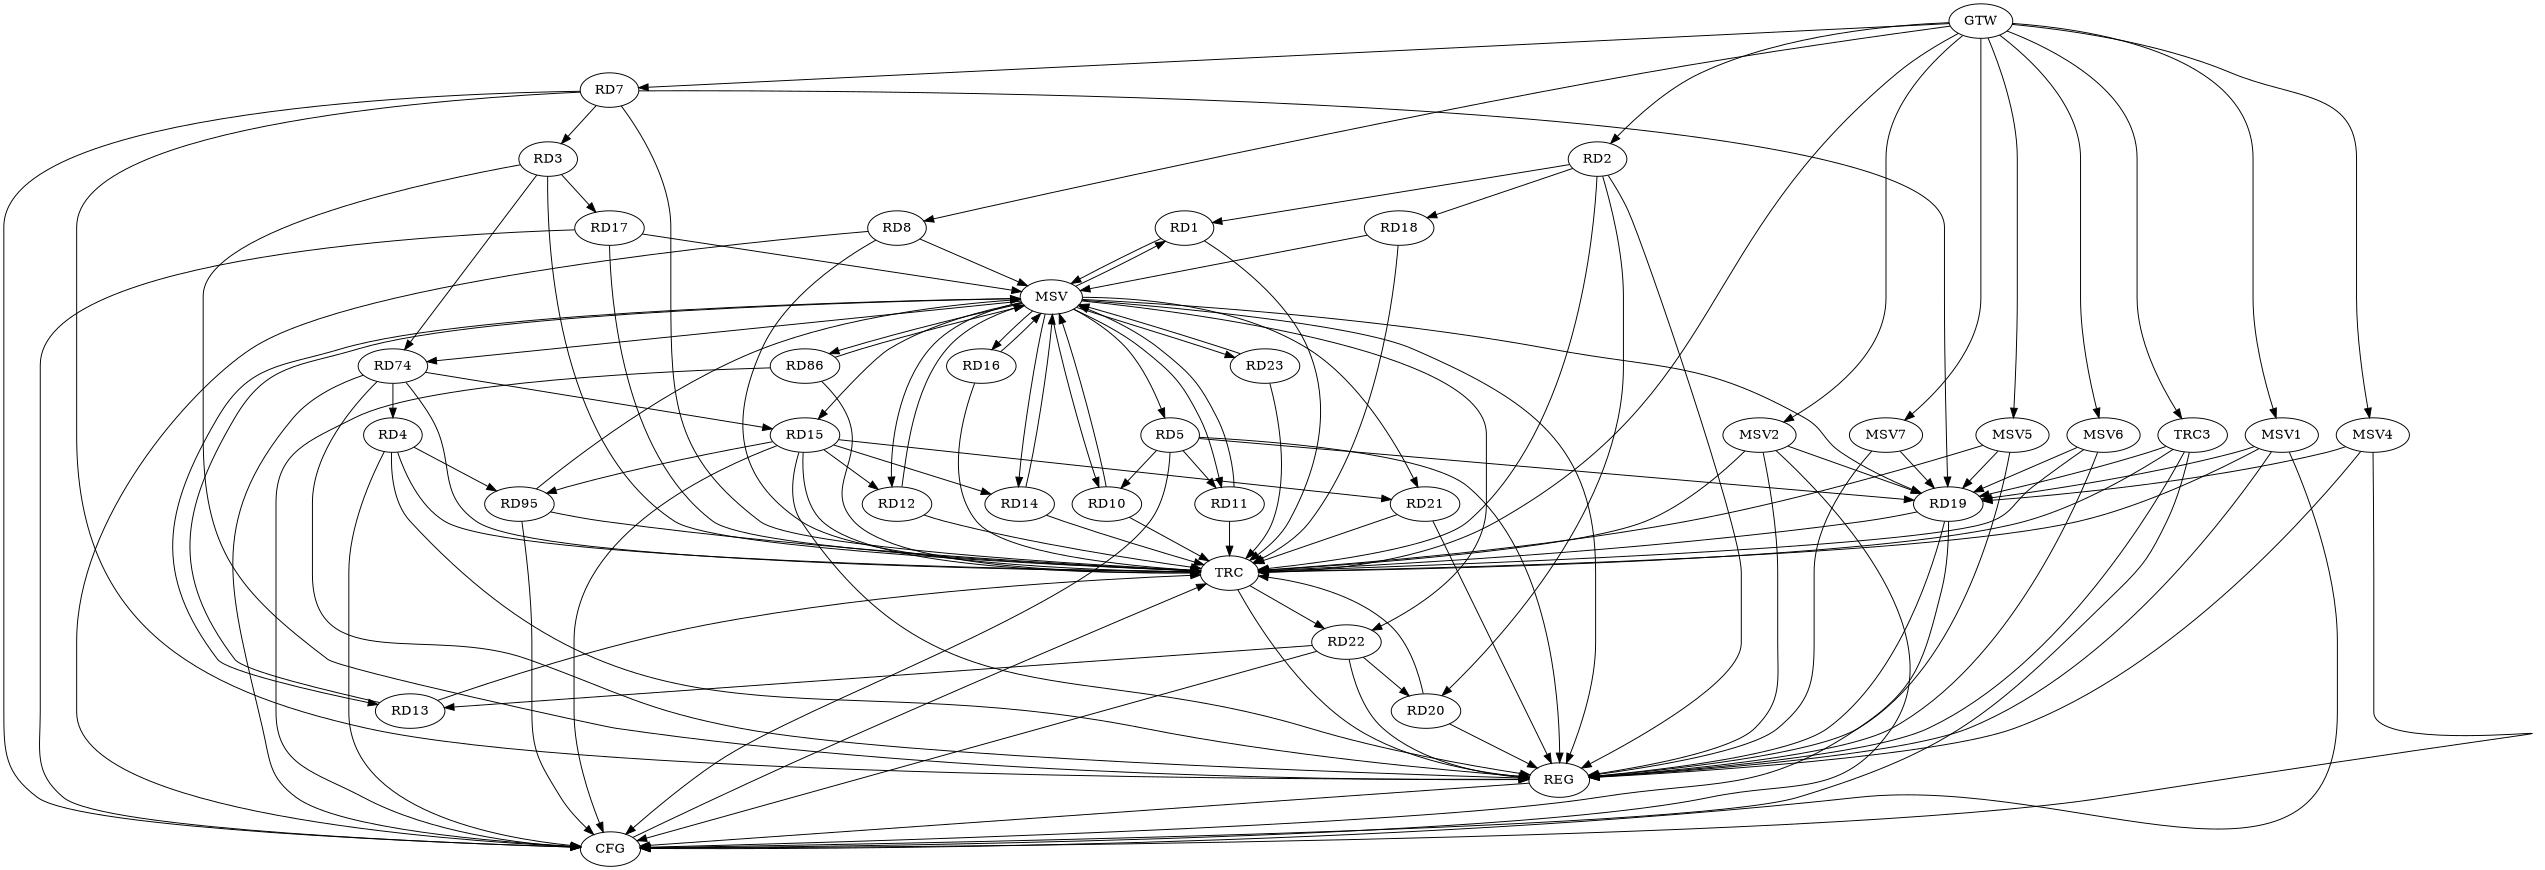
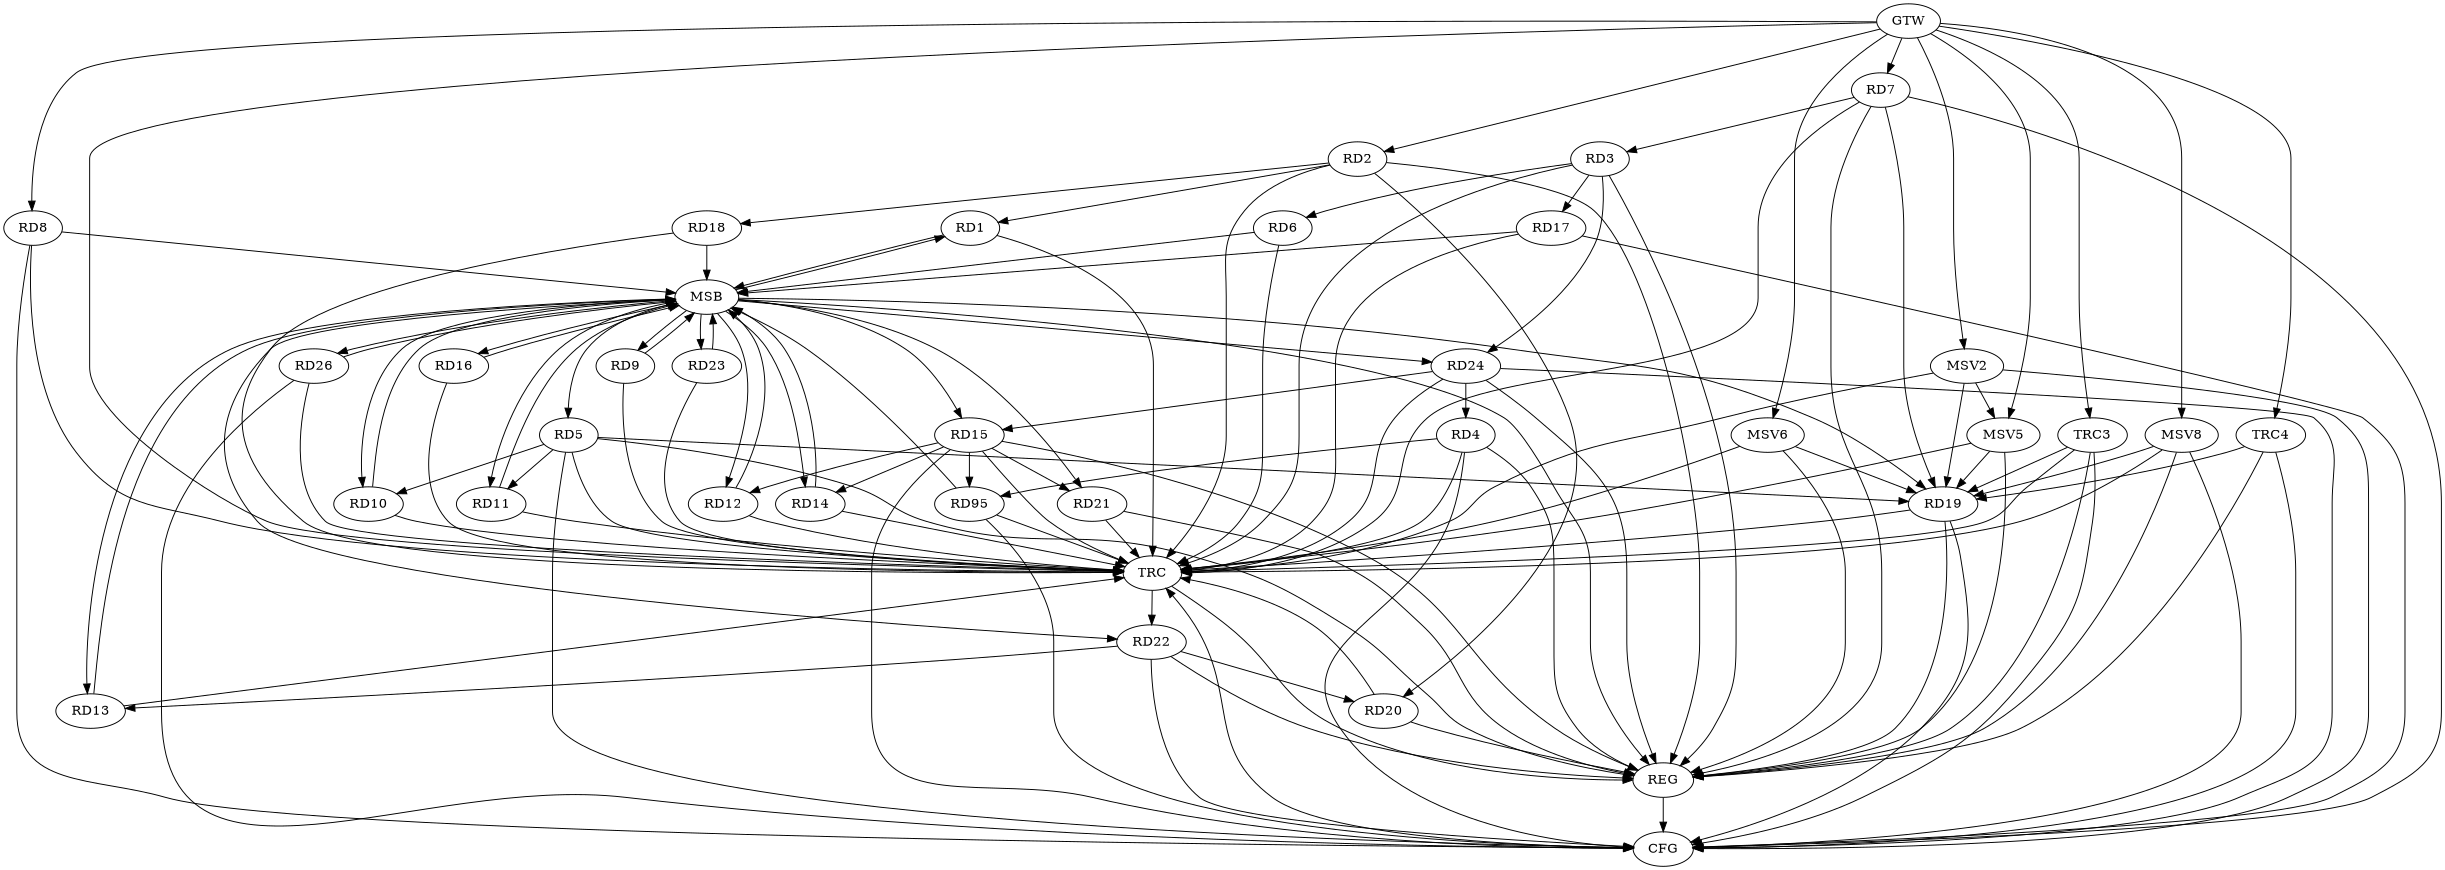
none -> (1283, 228)
(1051, 297) -> (707, 297)
(393, 366) -> (1466, 366)
none -> (625, 366)
(805, 366) -> (314, 366)
(1886, 435) -> none
(2282, 435) -> (2182, 435)
(2373, 435) -> (2271, 435)
none -> (821, 554)
(1778, 675) -> (1984, 398)
